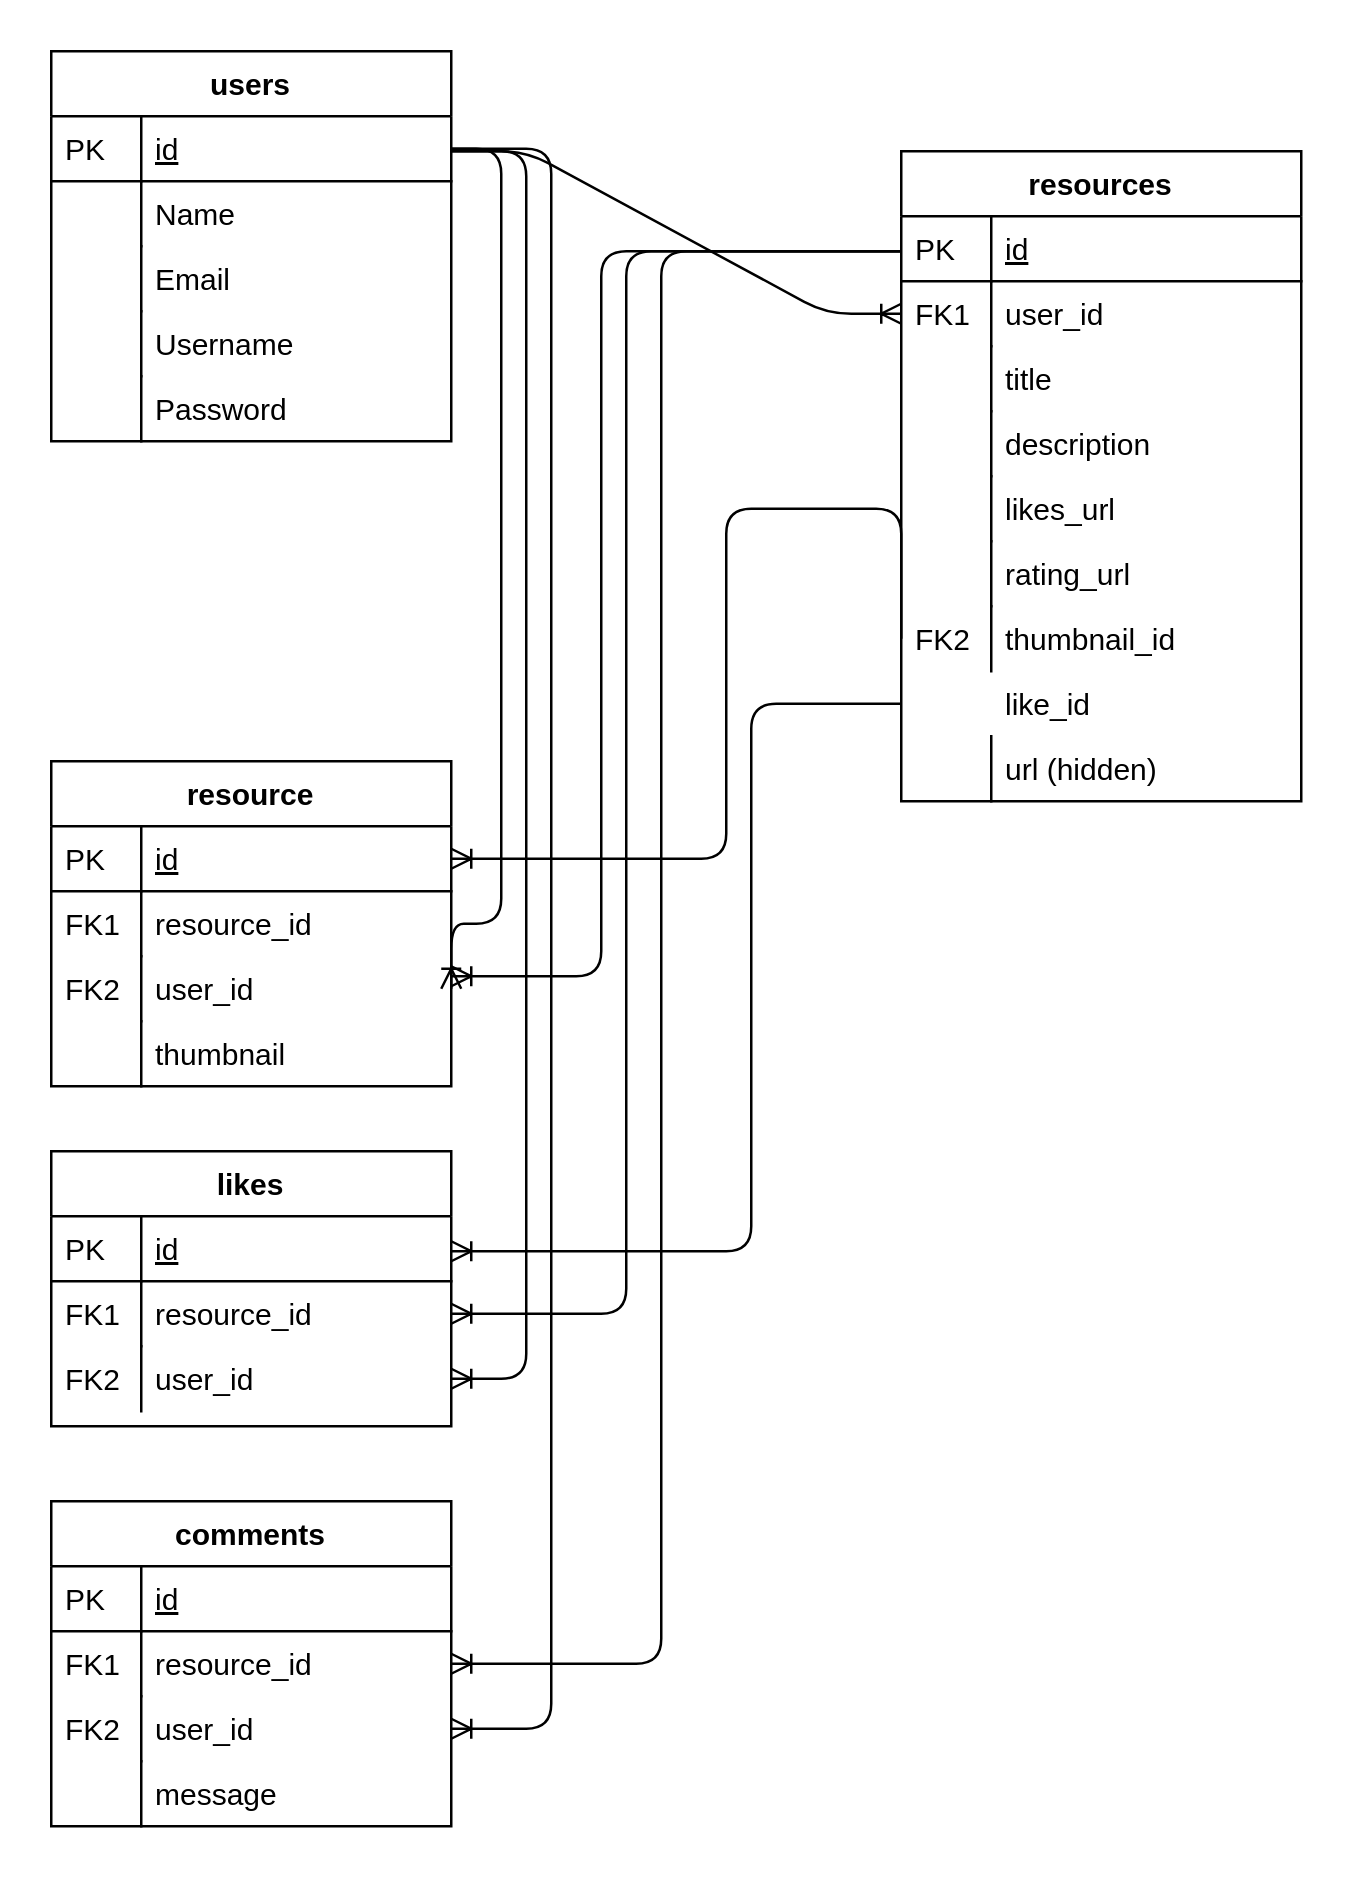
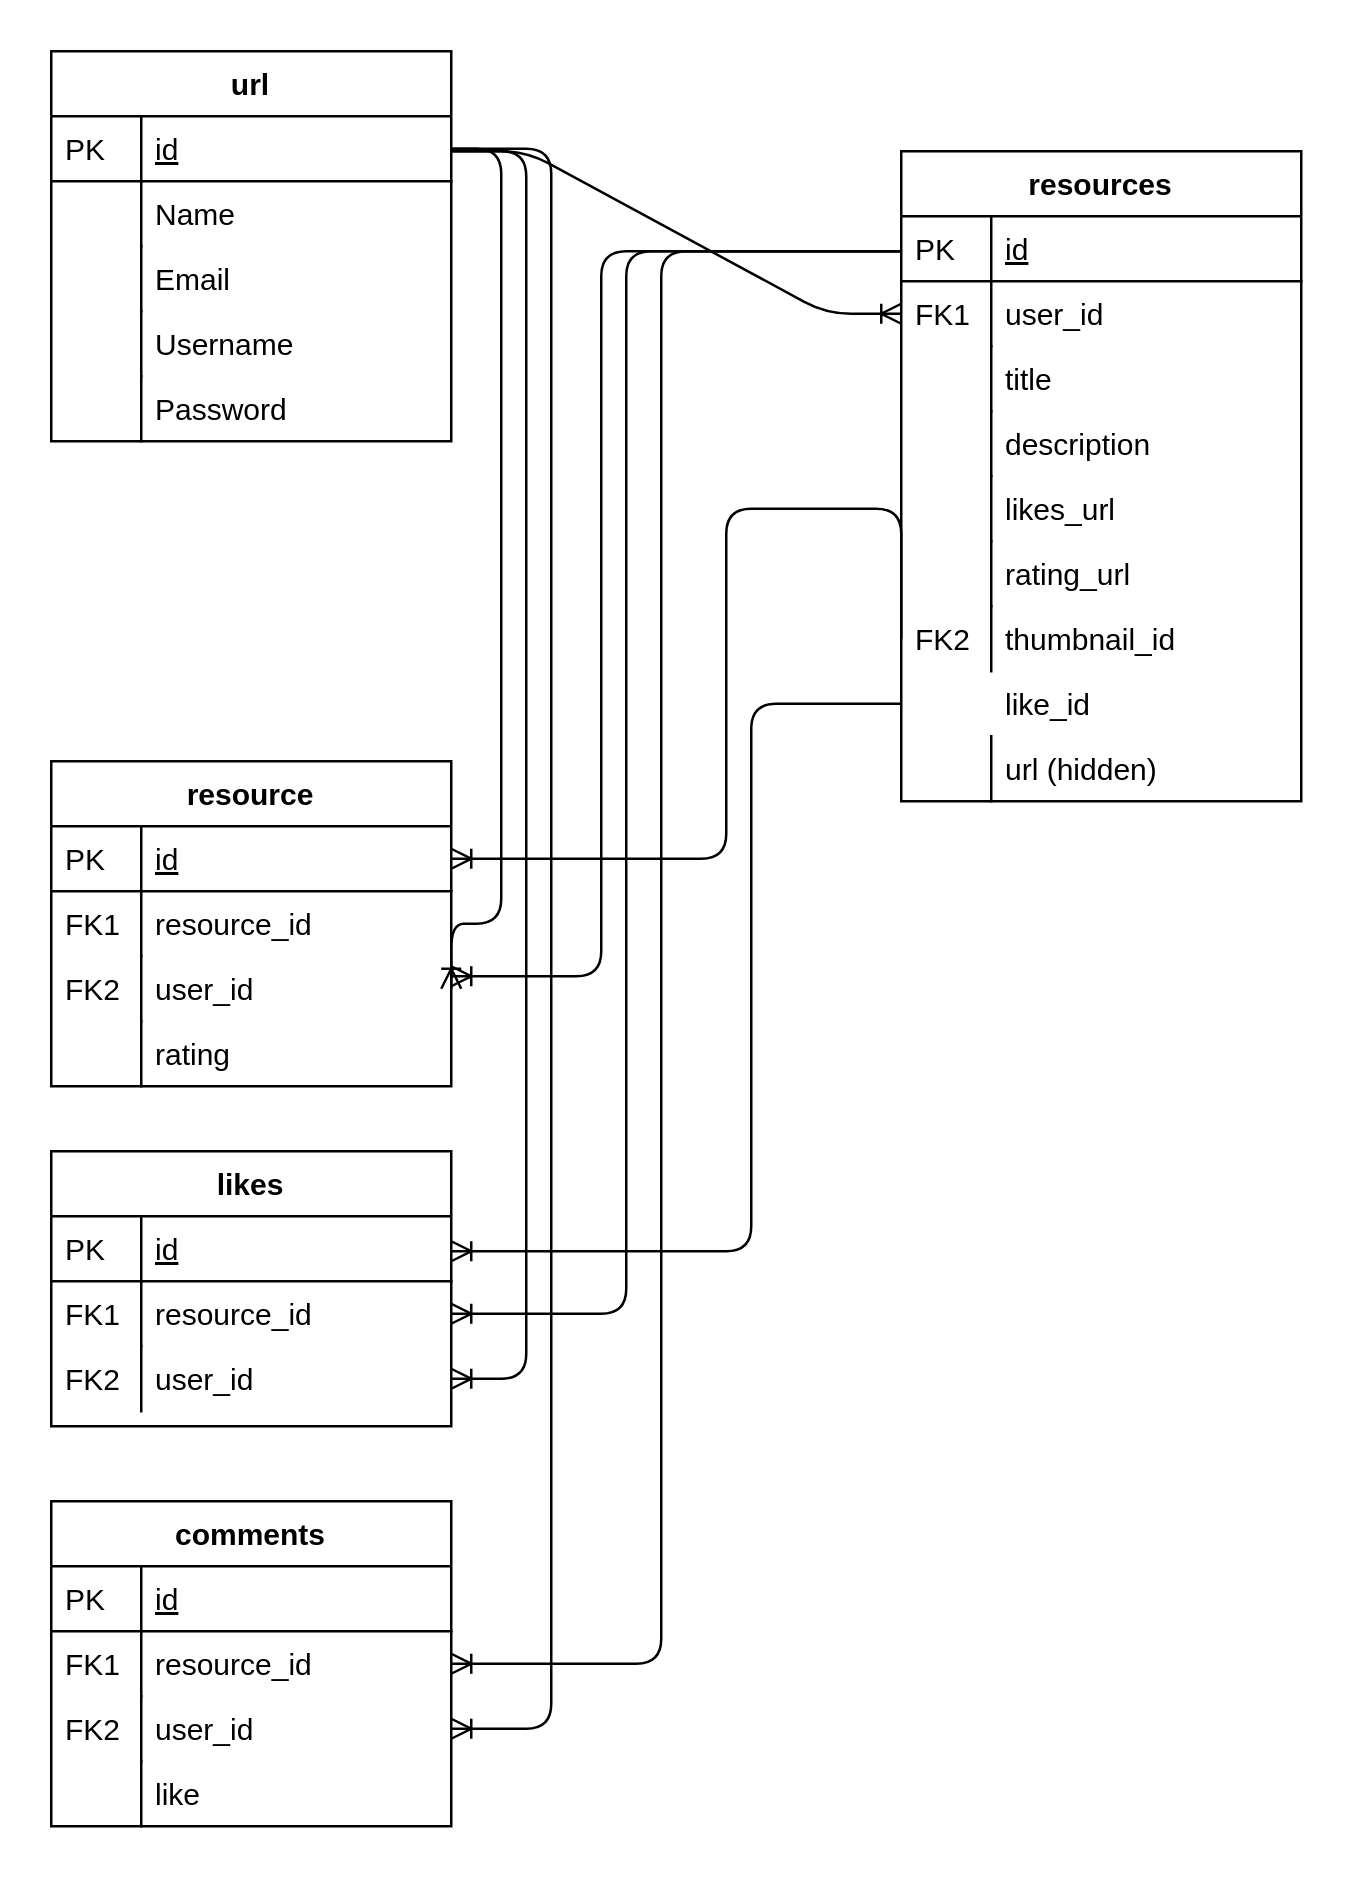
(250, 85) -> (250, 85)
(223, 1055) -> (202, 1055)
(214, 1795) -> (181, 1795)
